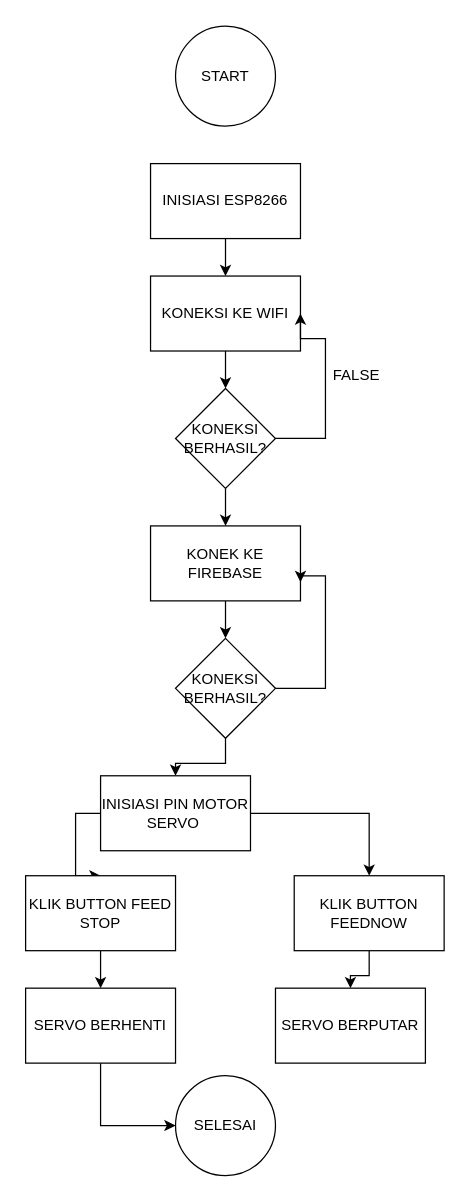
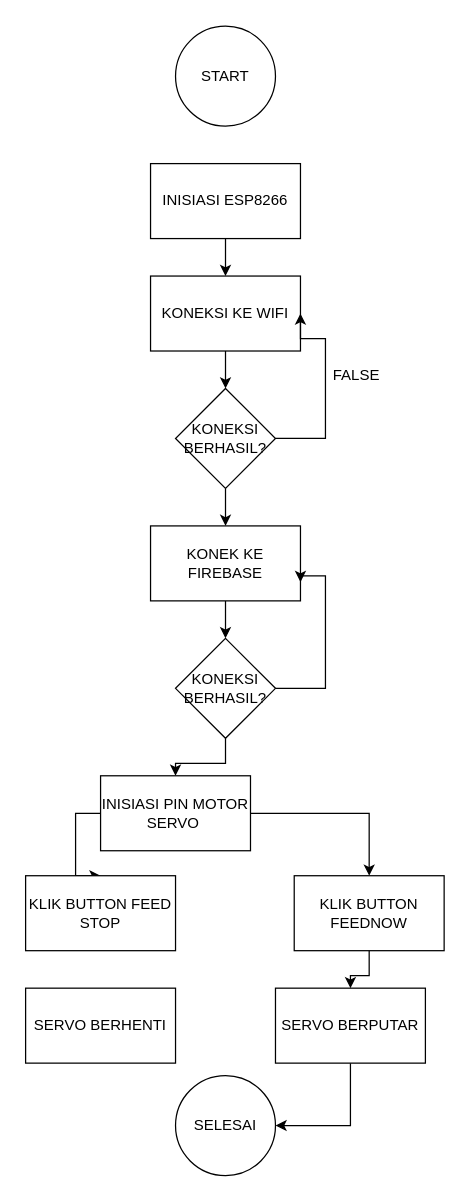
(101, 974) -> none
(103, 1126) -> none
none -> (349, 1126)
